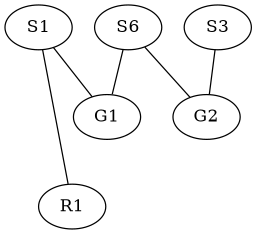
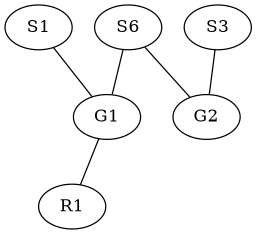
(55, 117) -> (90, 162)
